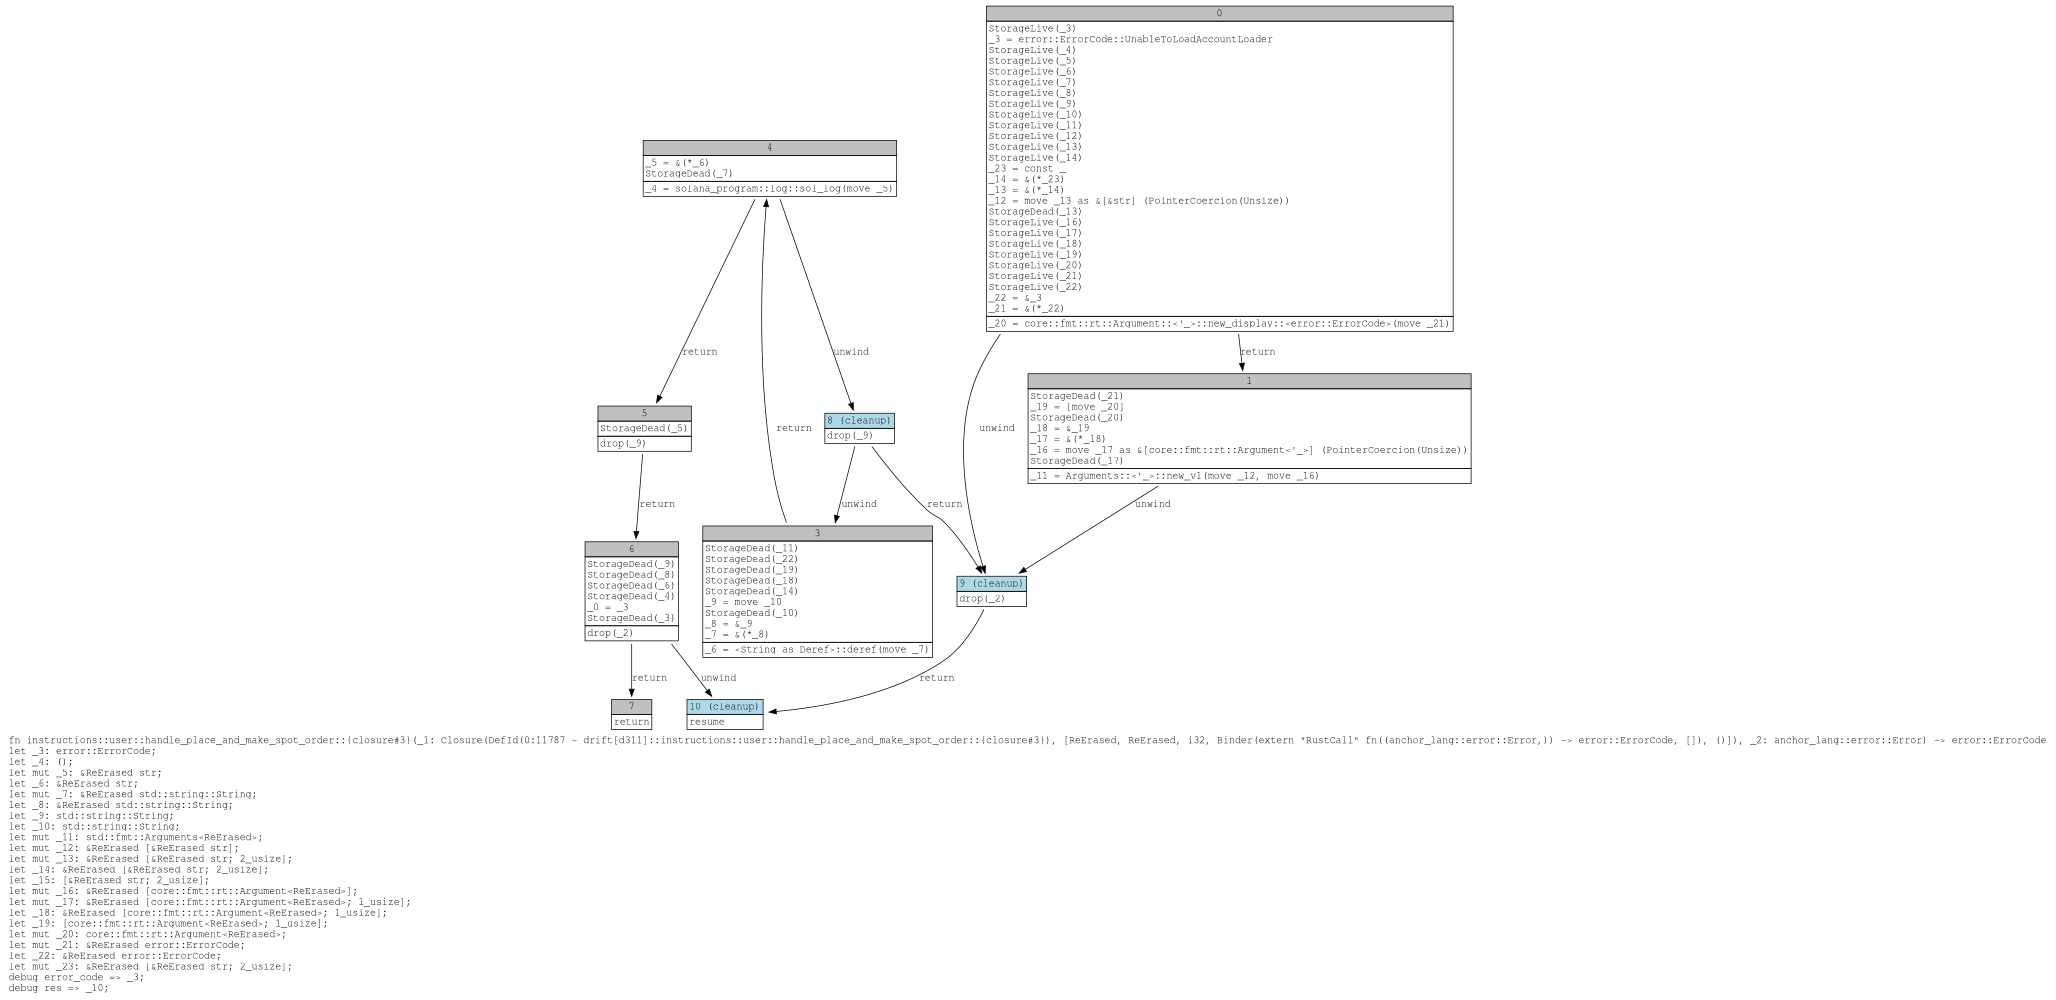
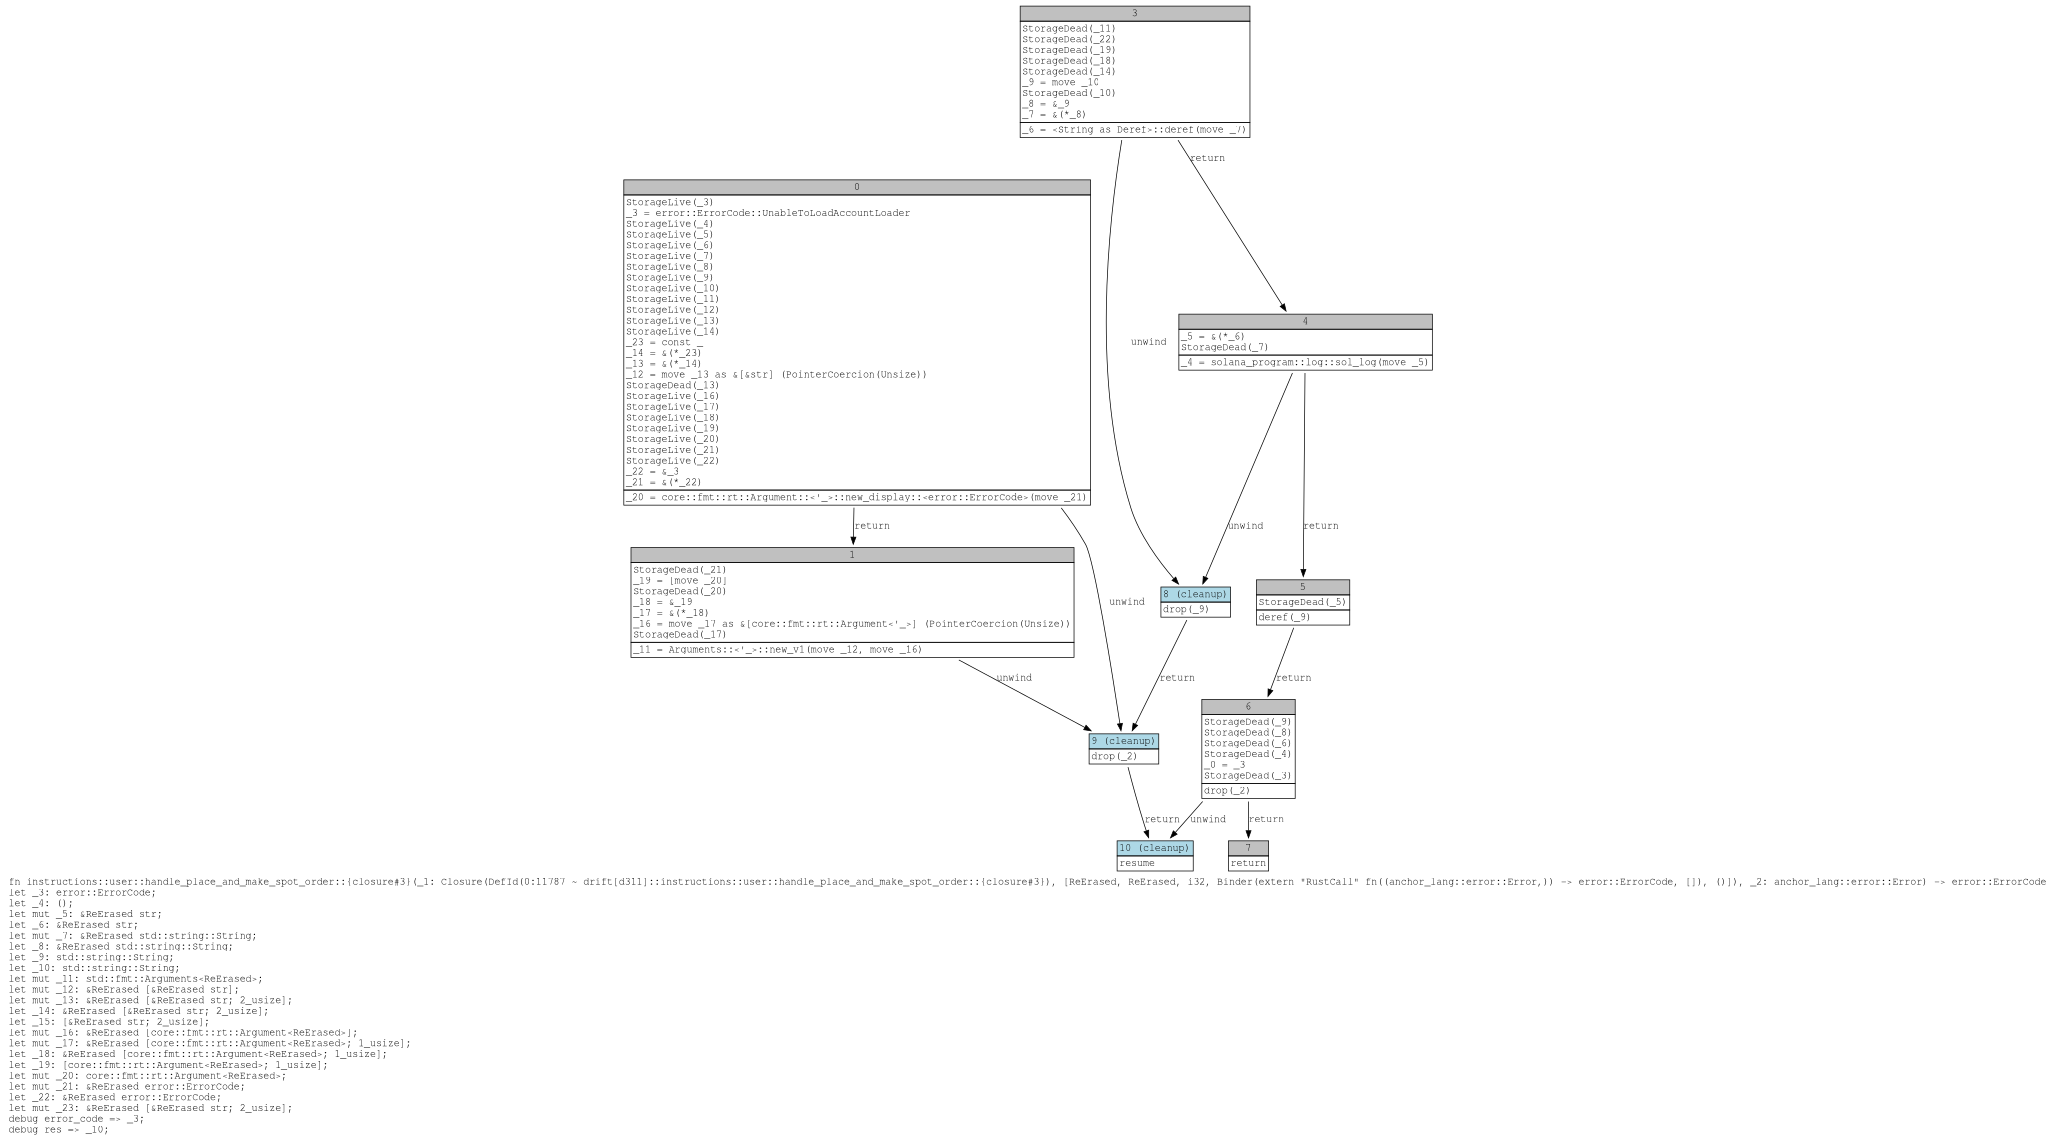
(624, 443) -> (1285, 617)
(846, 481) -> (1108, 366)
